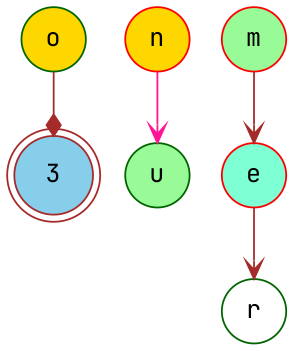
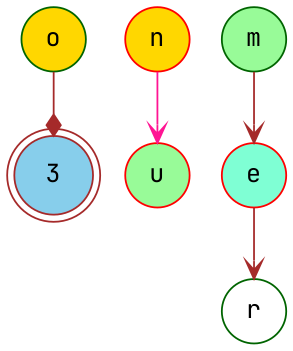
(254, 39) -> (254, 39)
(157, 175) -> (157, 175)
